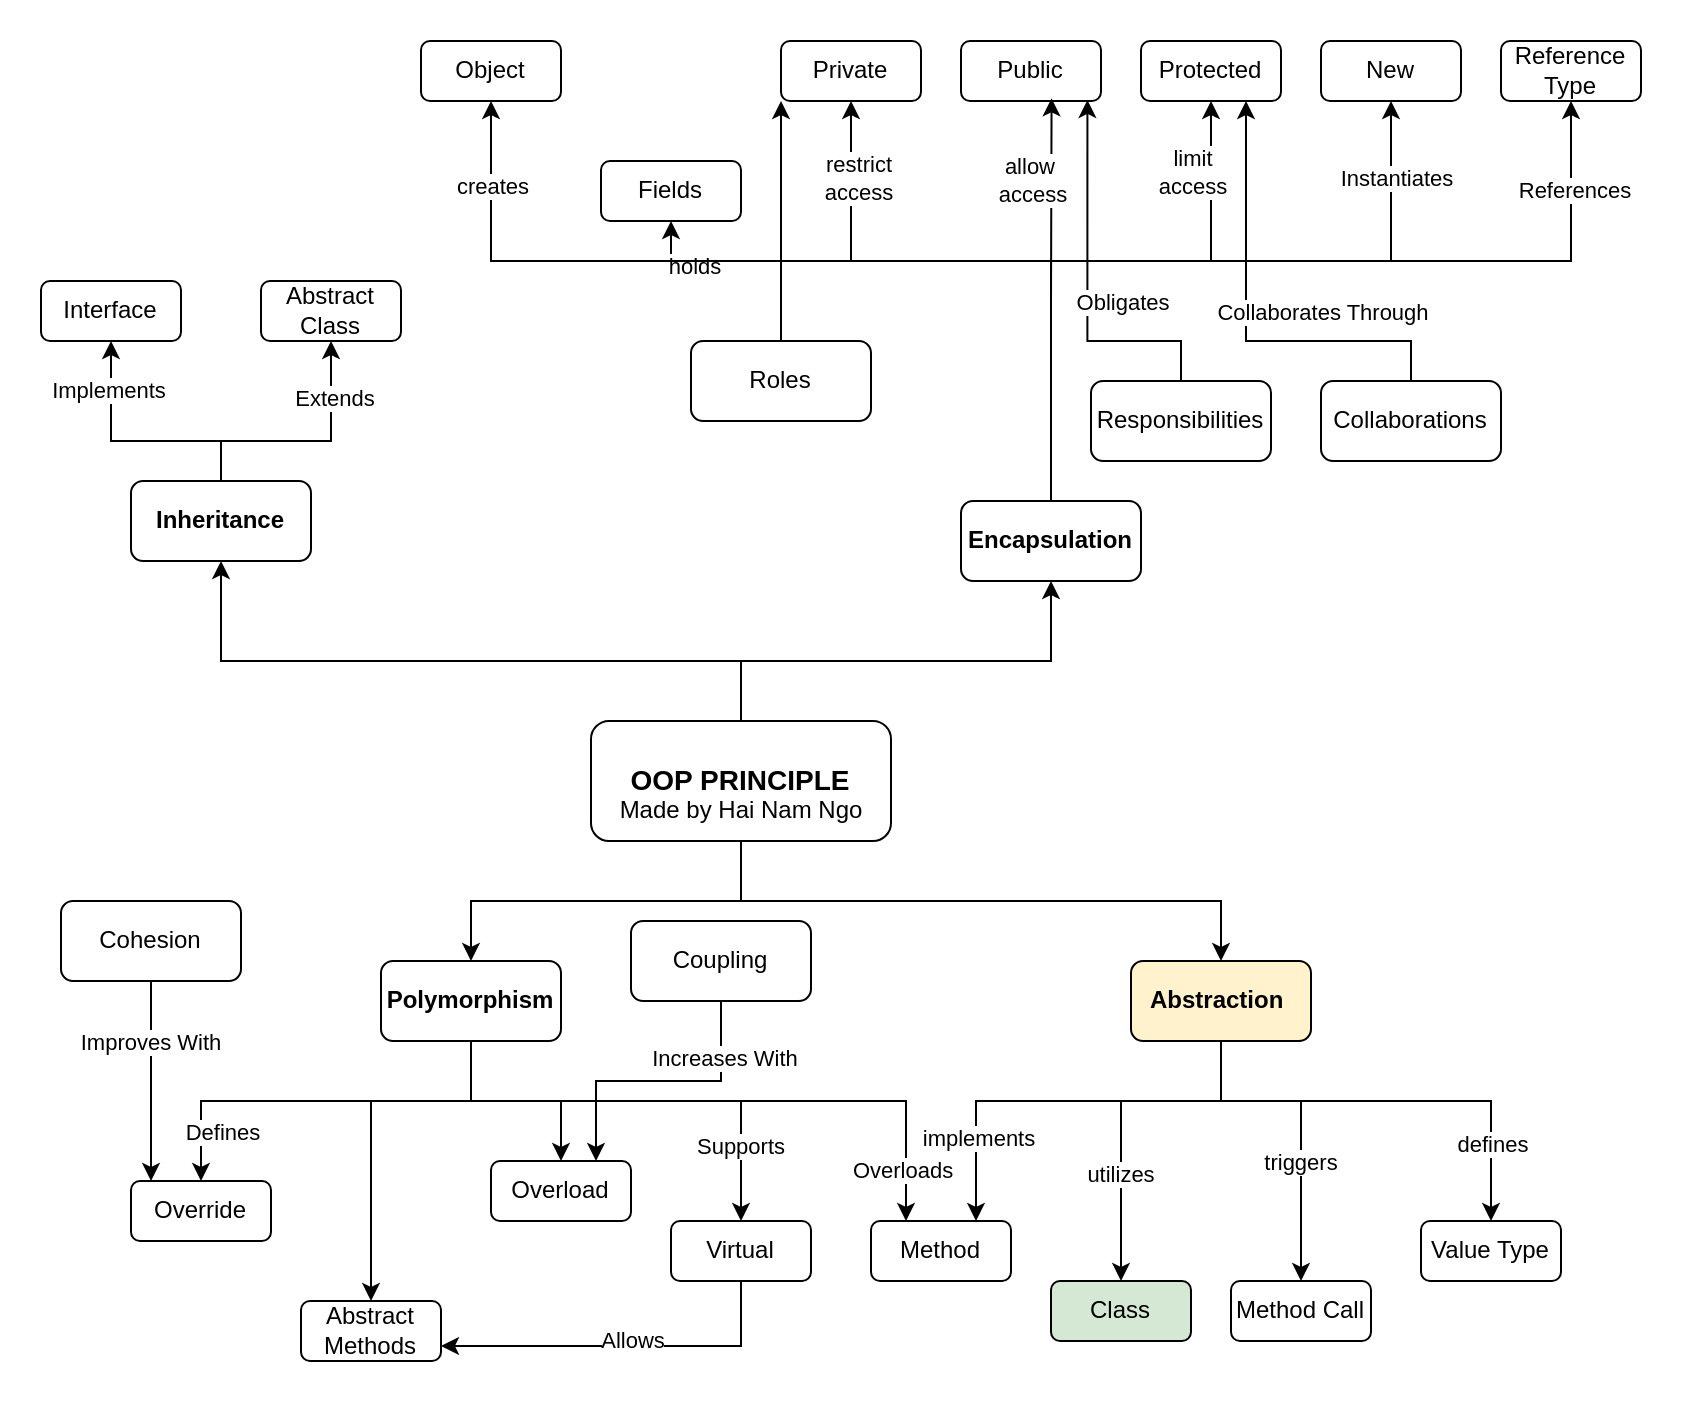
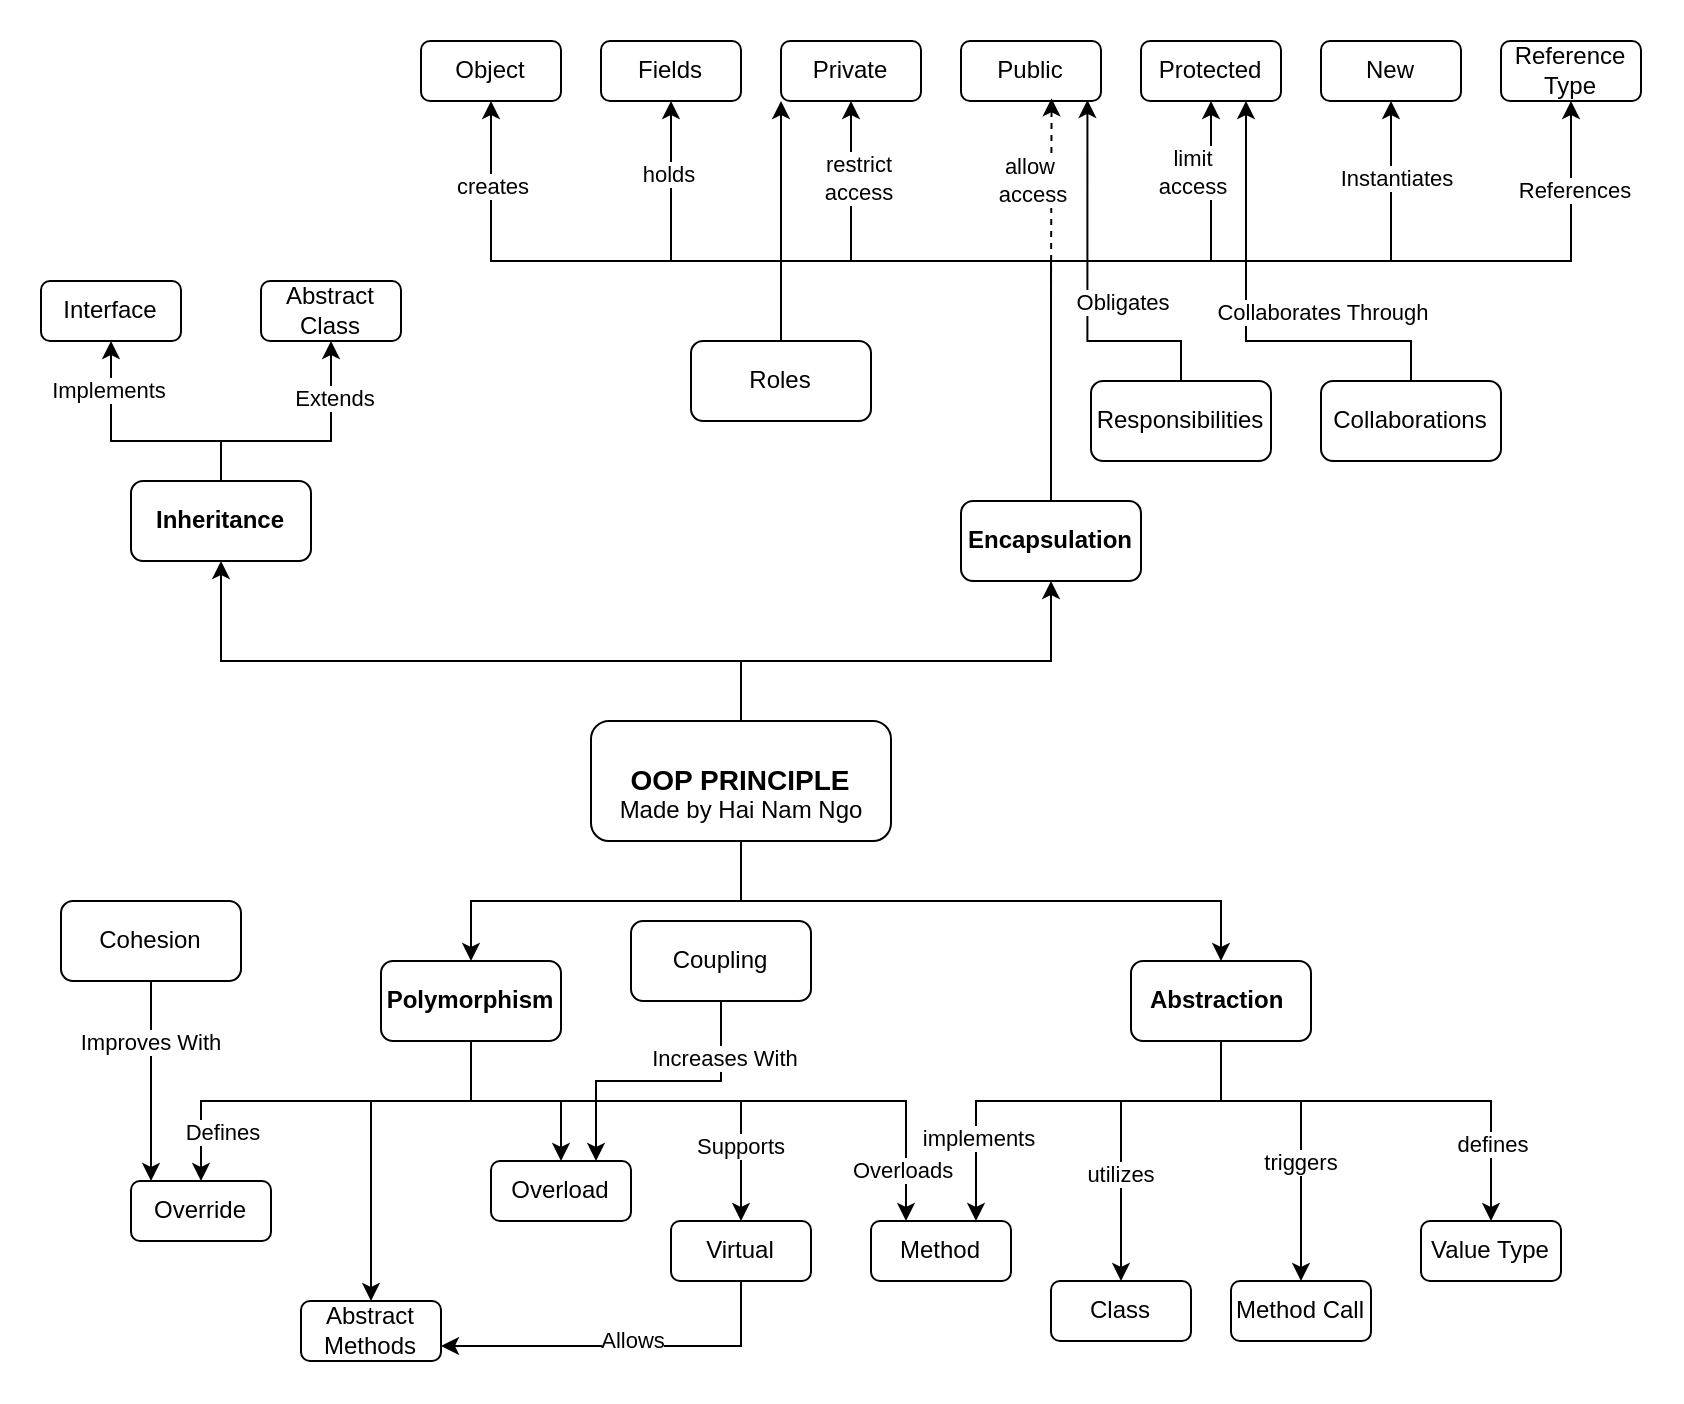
(671, 191) -> (671, 71)
(1051, 235) -> (1051, 235)
(1221, 1001) -> (1221, 1001)
(1121, 1311) -> (1121, 1311)
